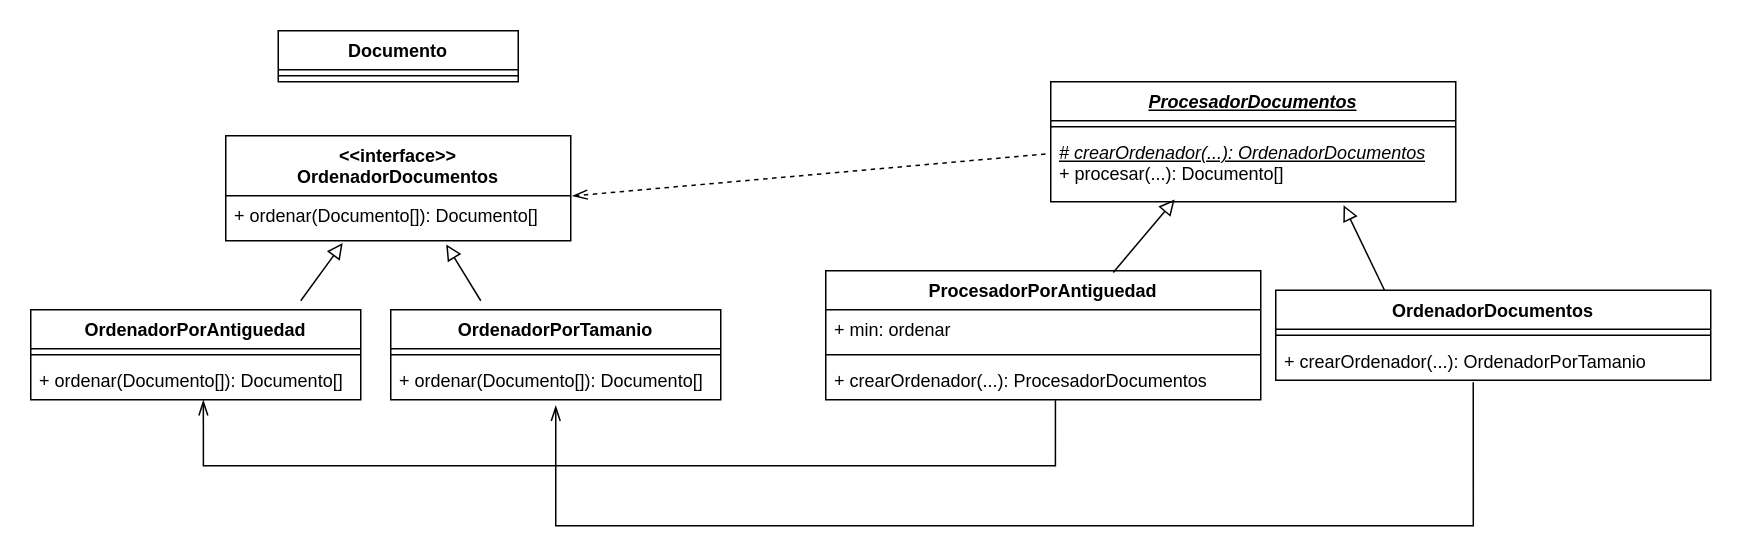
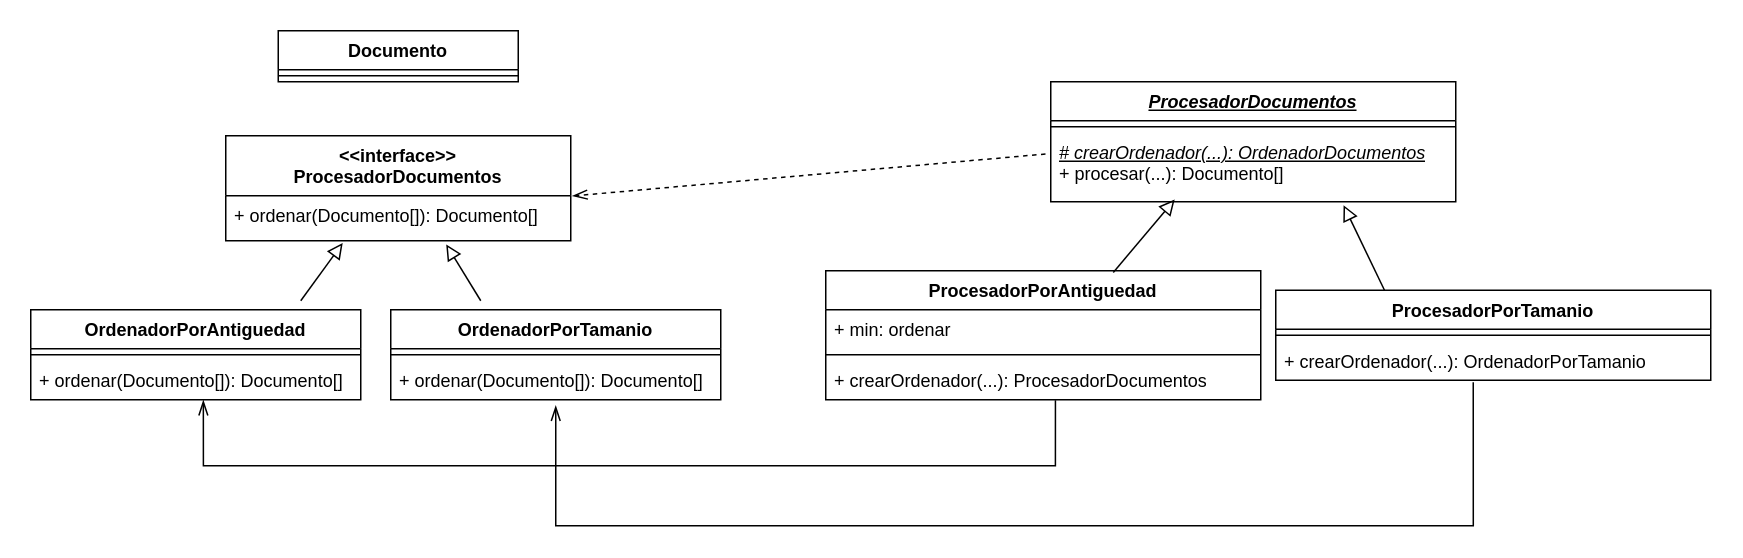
(398, 168) -> (398, 168)
(1493, 312) -> (1493, 312)
